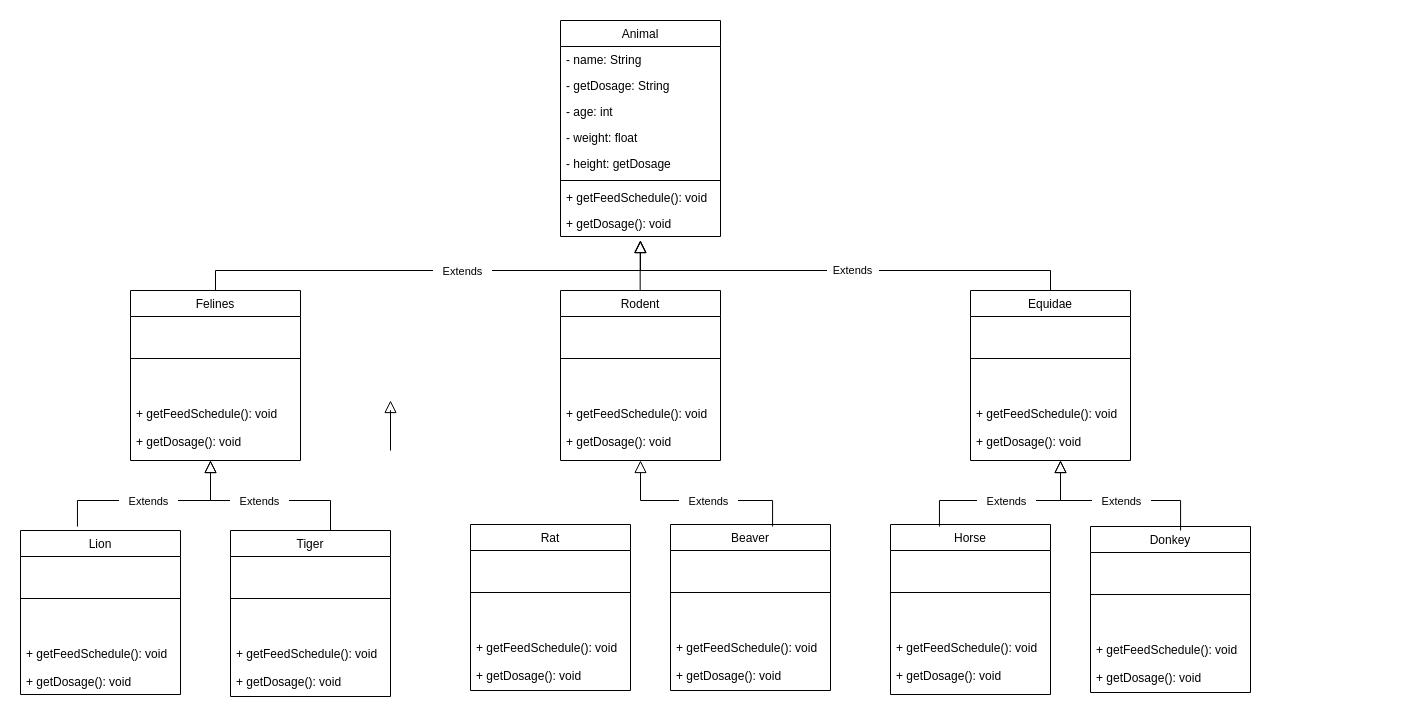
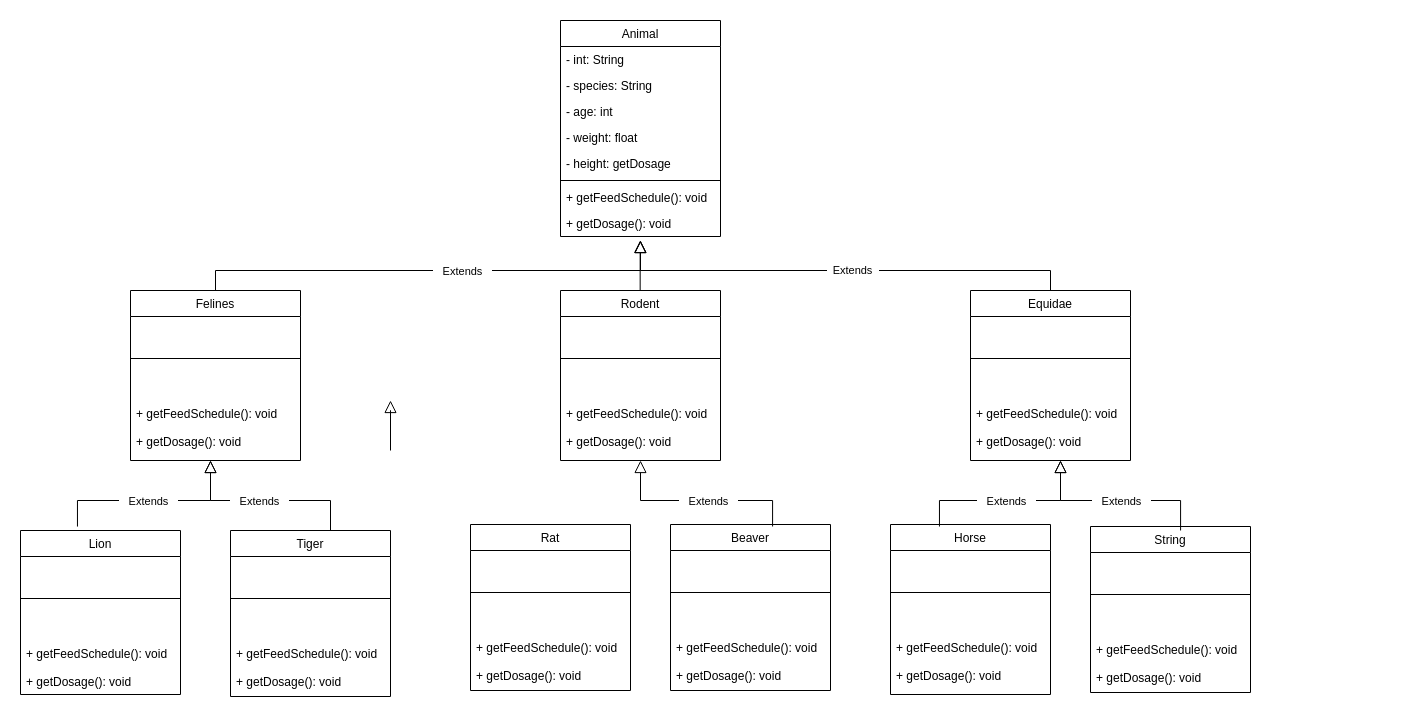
(607, 60) -> (602, 60)
(624, 86) -> (615, 86)
(1170, 540) -> (1170, 540)
